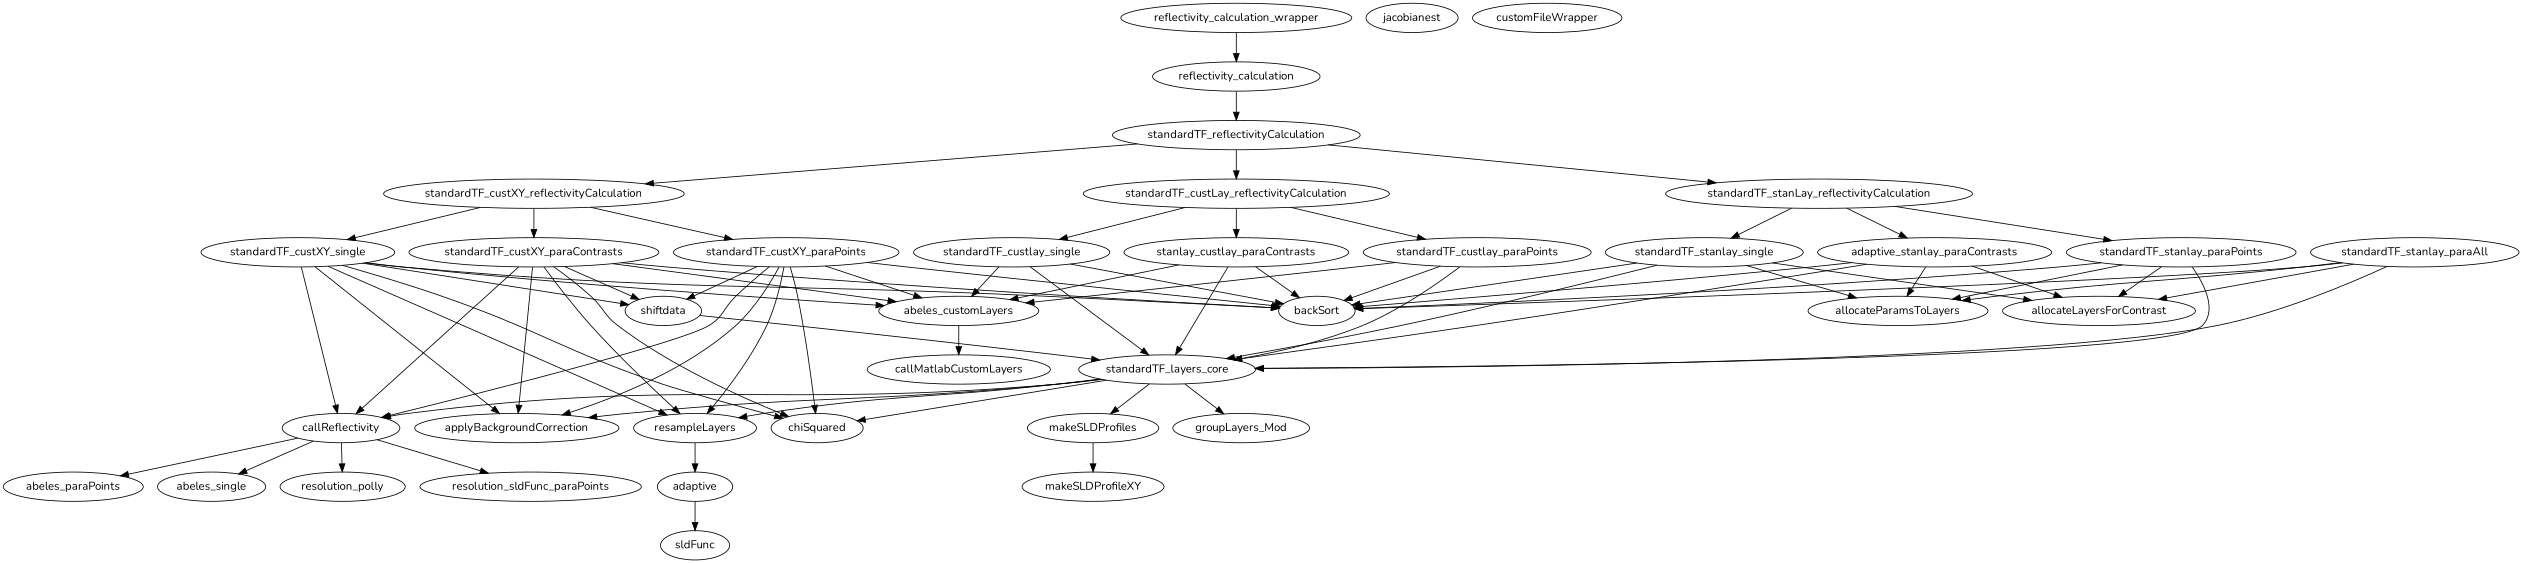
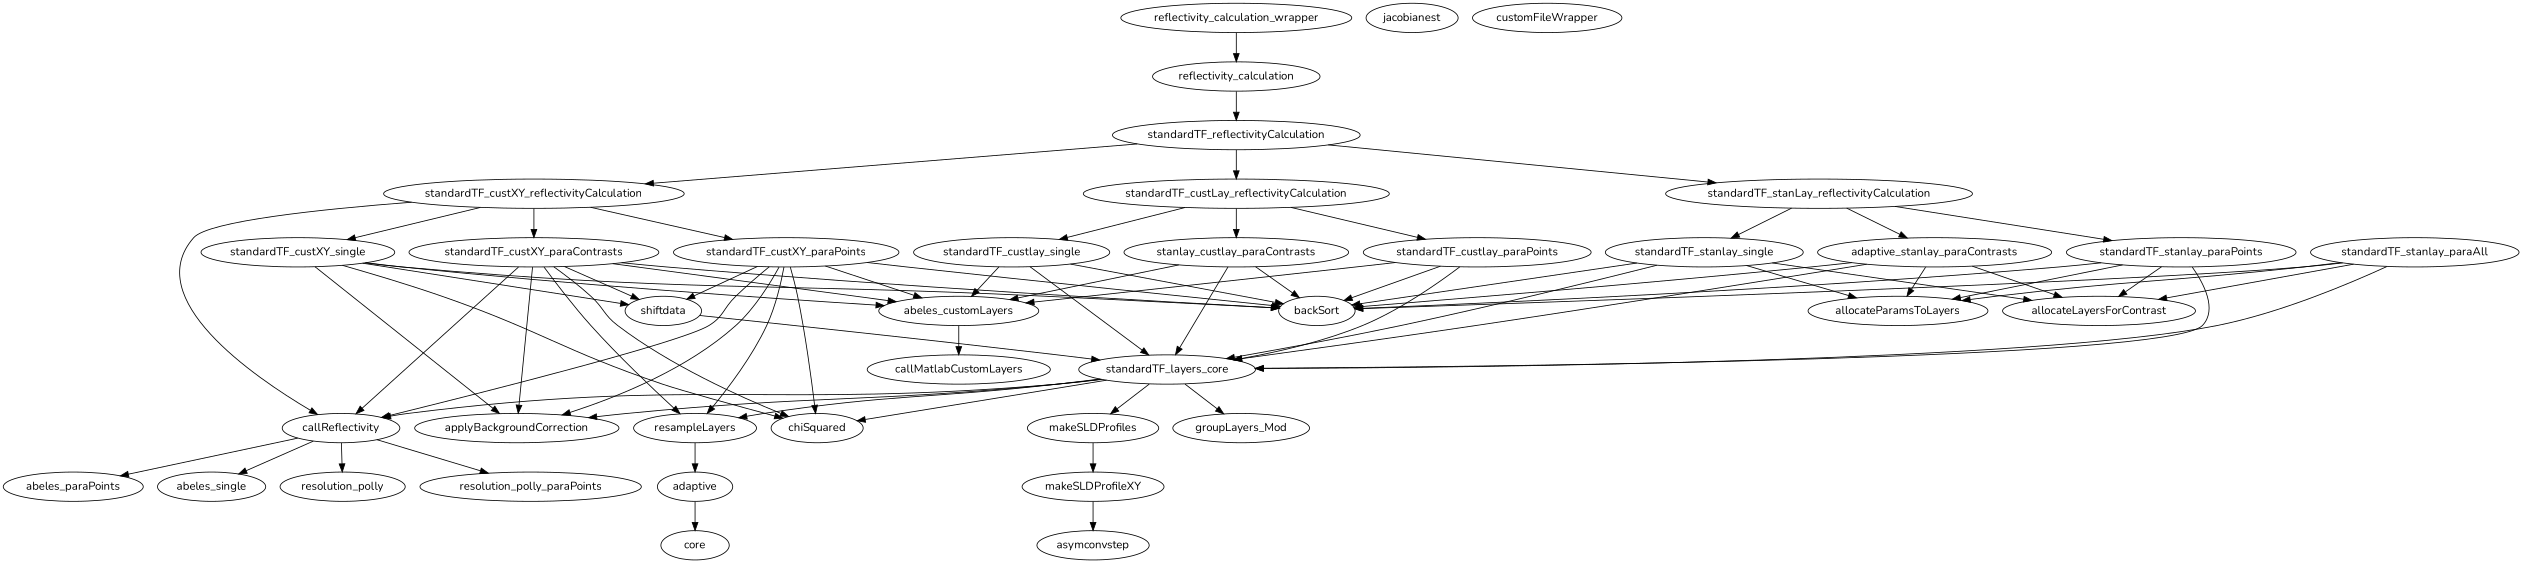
(318, 336) -> (191, 243)
(494, 339) -> none
(531, 487) -> (531, 487)
(695, 545) -> (695, 545)
none -> (1093, 545)
